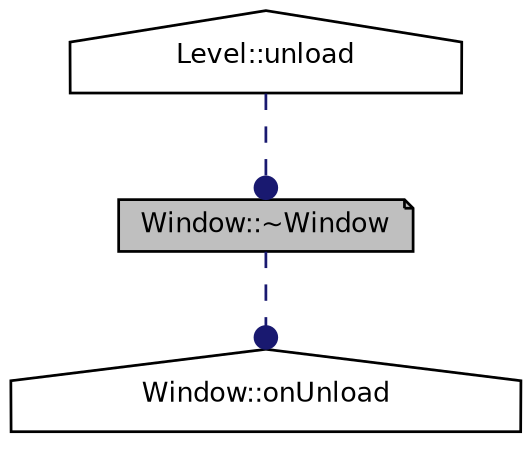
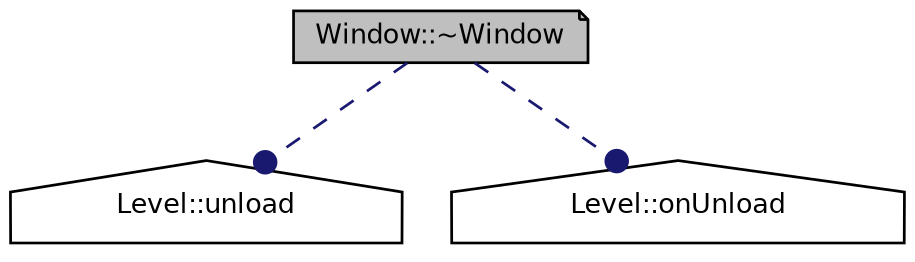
(266, 135) -> (341, 109)
(266, 395) -> (678, 206)
